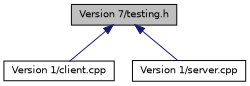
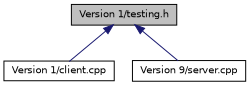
(124, 15) -> (124, 15)
(189, 71) -> (189, 71)
